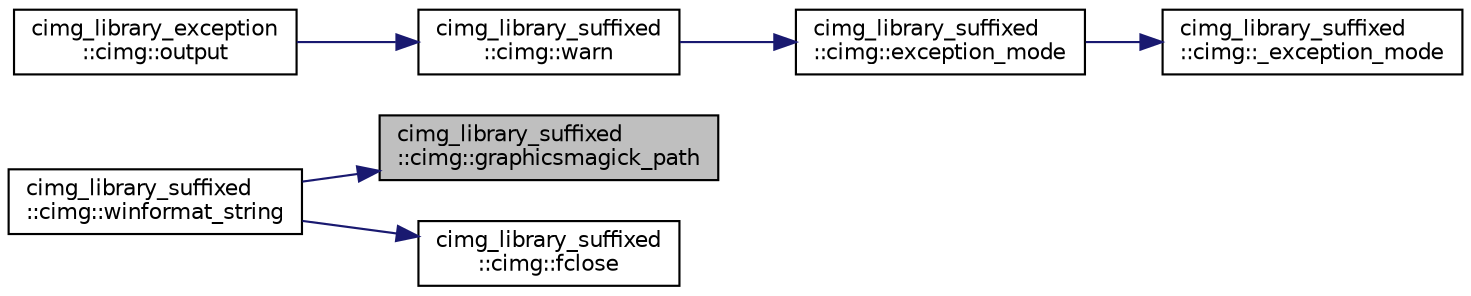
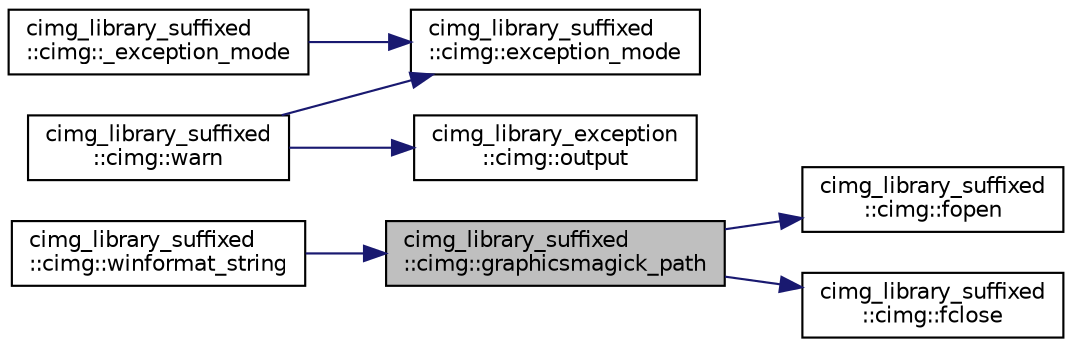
(346, 42) -> (340, 148)
(1113, 42) -> (349, 42)
none -> (933, 200)
(349, 227) -> (753, 280)
